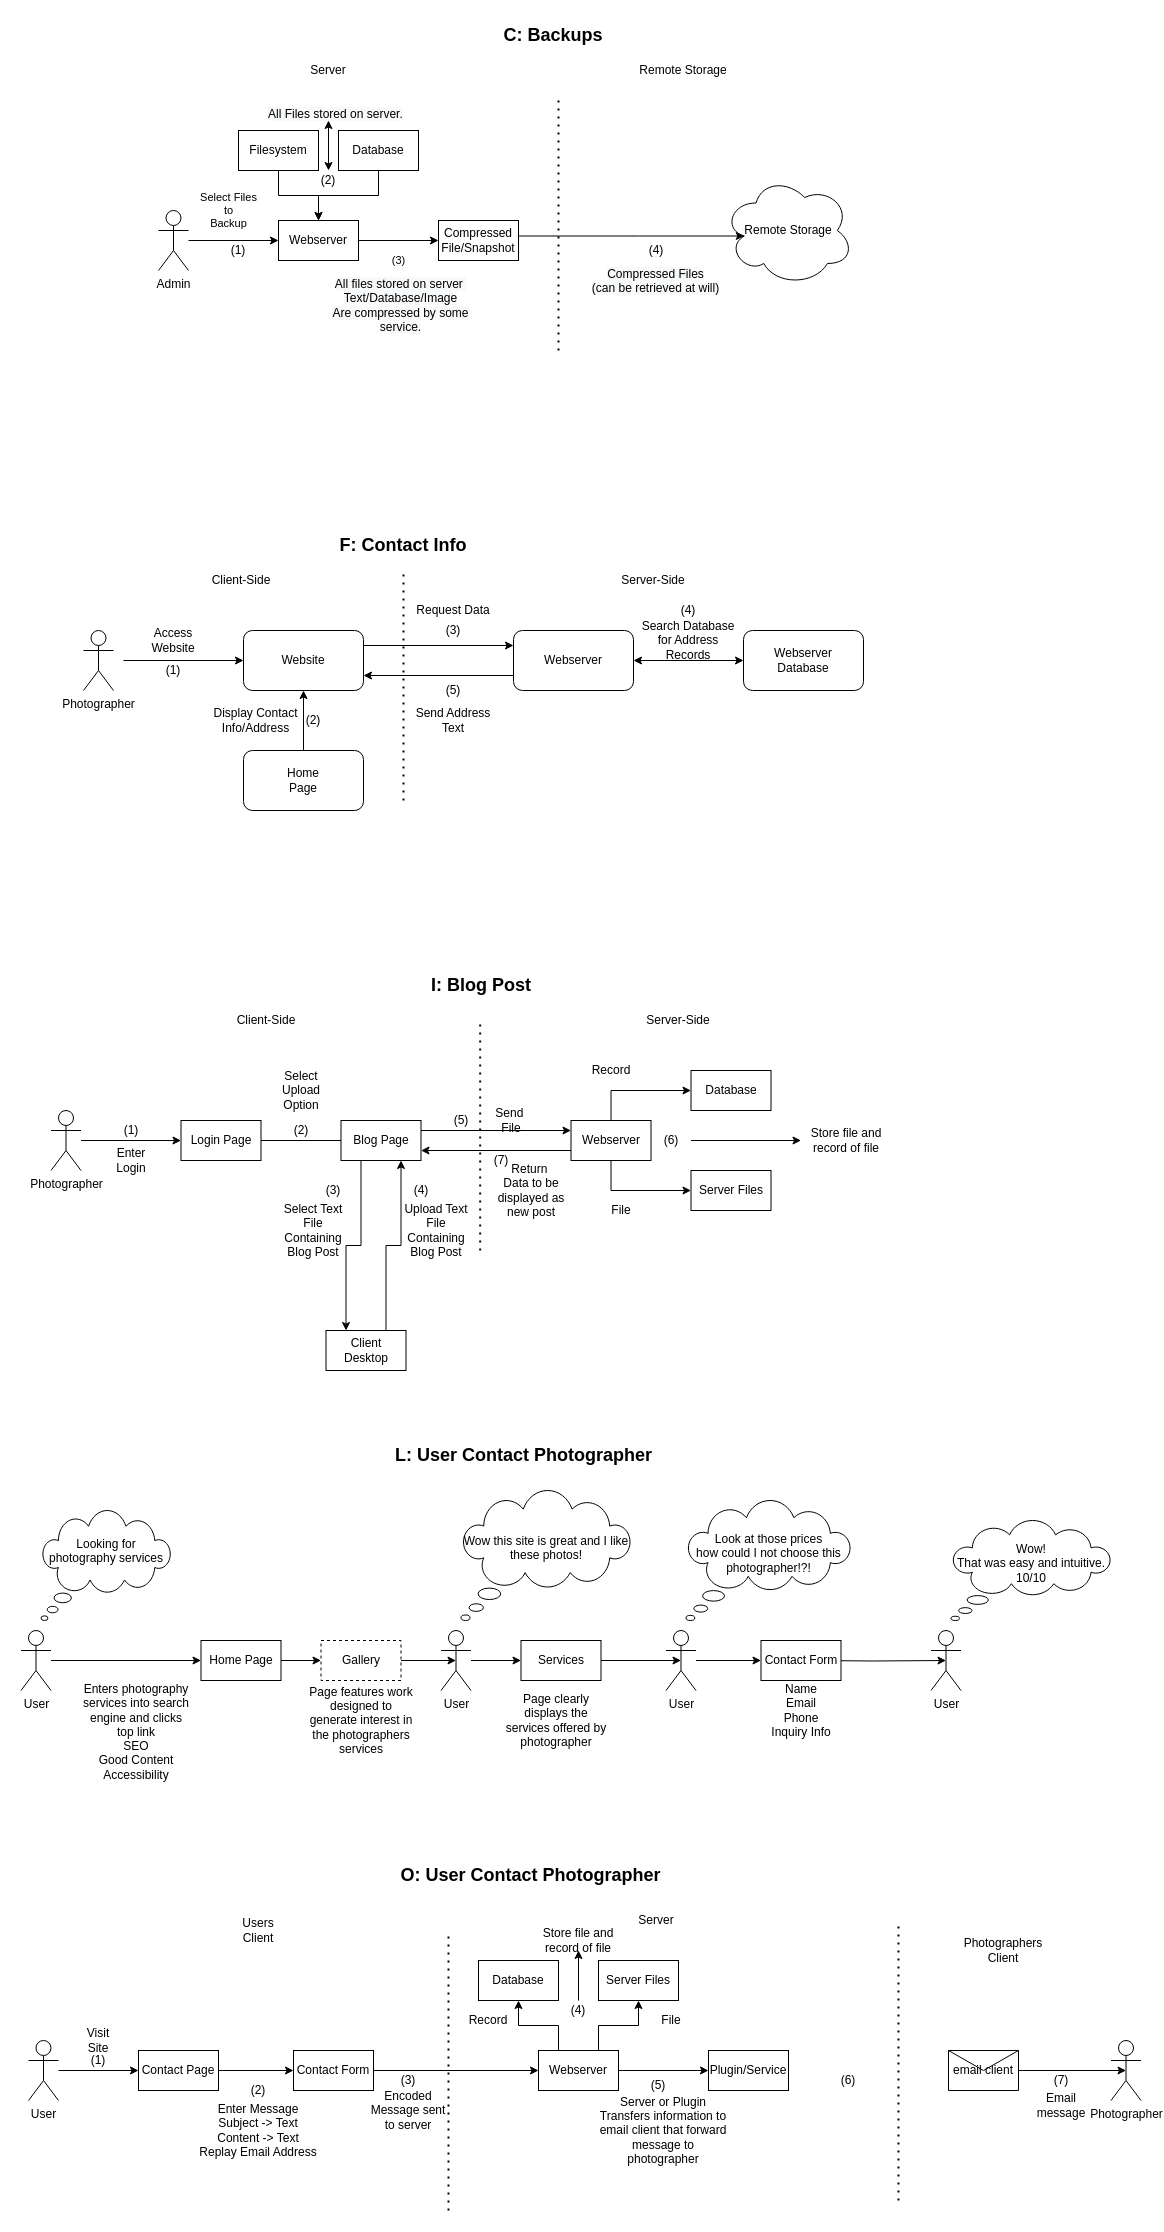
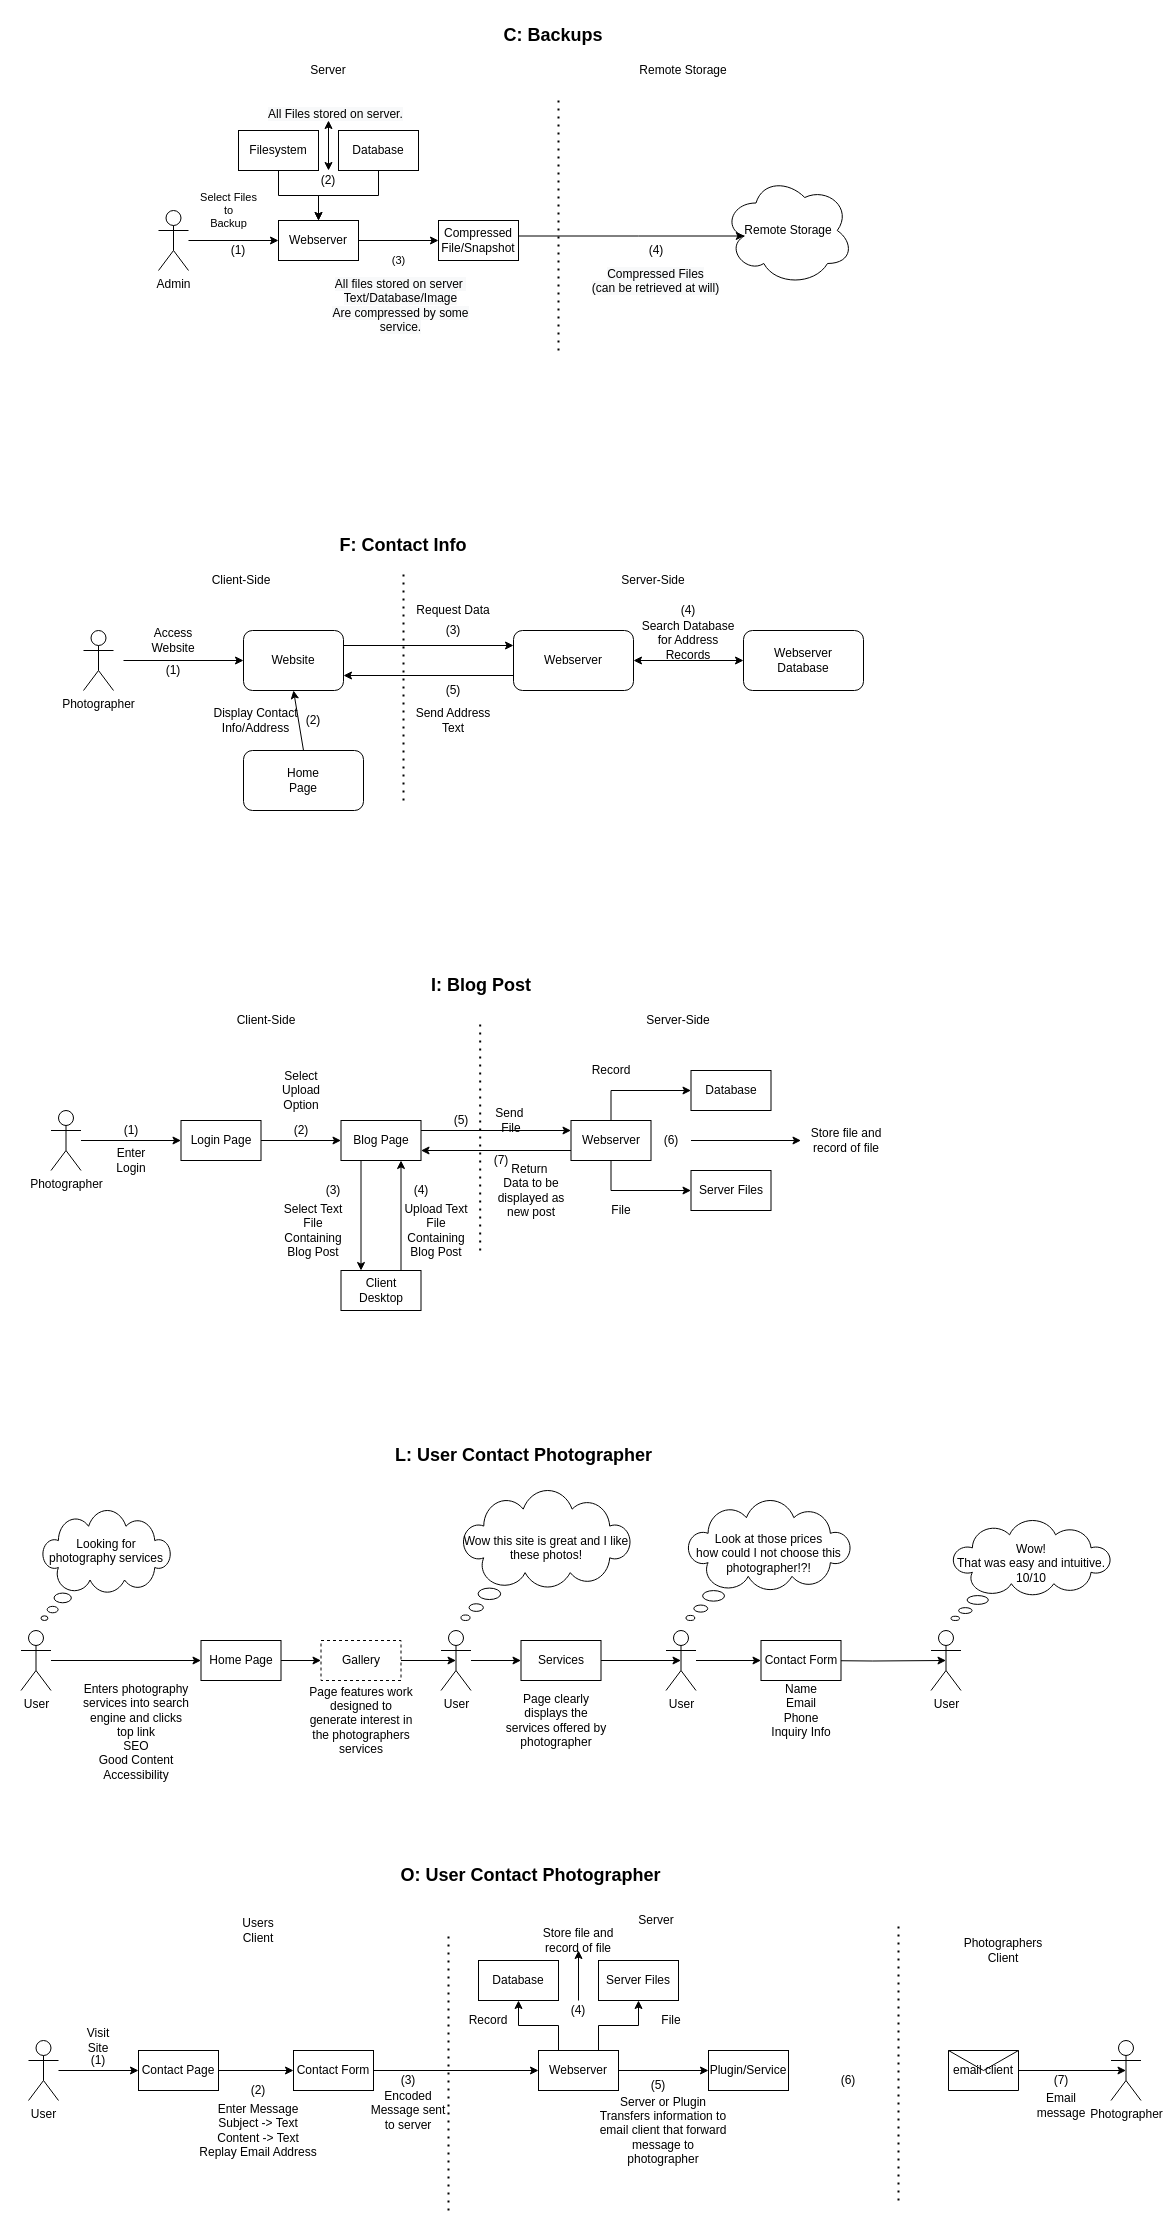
(304, 661) -> (294, 661)
(335, 1141) -> (333, 1141)
(366, 1351) -> (381, 1291)
